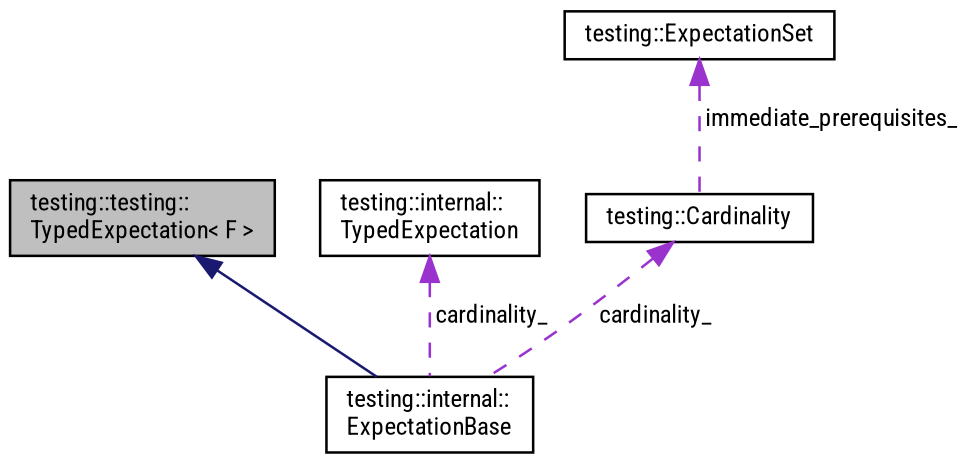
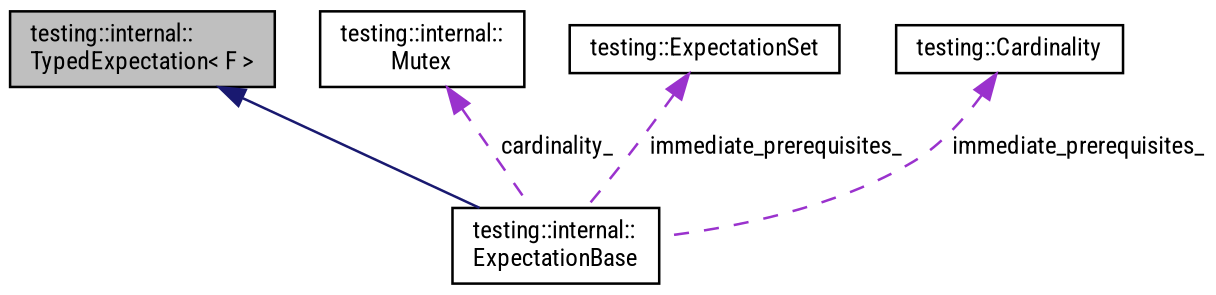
(700, 140) -> (631, 152)
(142, 218) -> (142, 49)
(430, 218) -> (422, 49)
(653, 316) -> (1076, 147)
